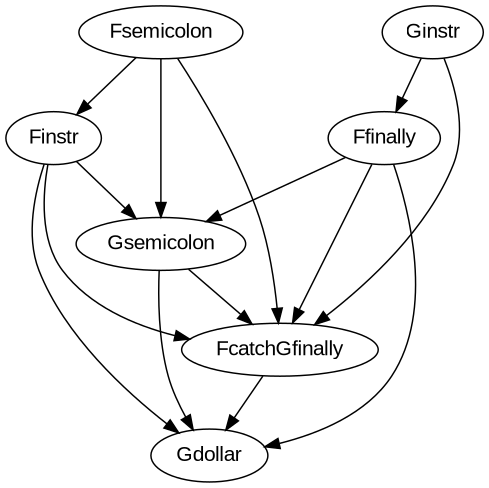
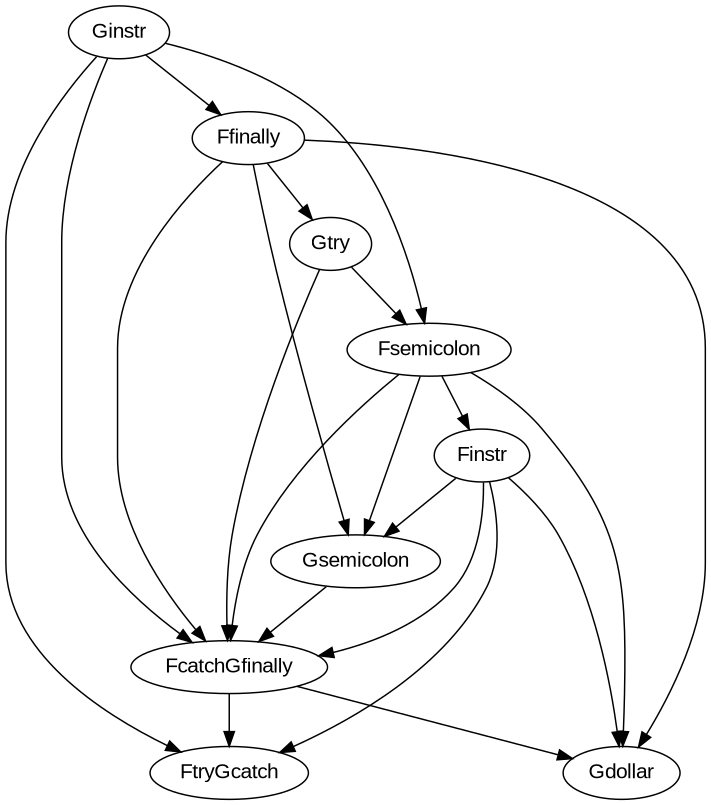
none -> (338, 132)
none -> (331, 244)
(162, 346) -> (605, 526)
none -> (229, 773)
